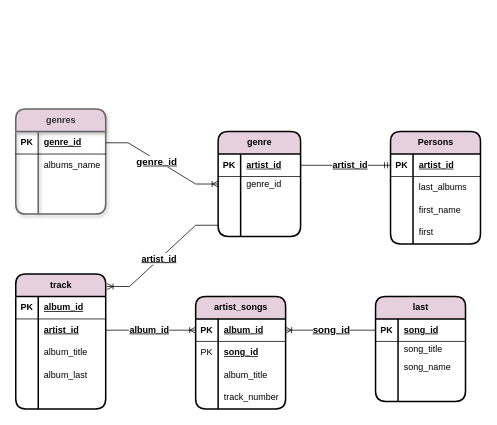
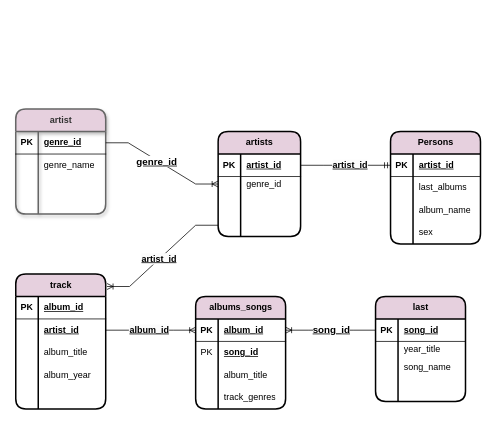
(61, 120) -> (61, 120)
(260, 143) -> (260, 143)
(70, 165) -> (69, 165)
(443, 210) -> (443, 210)
(430, 233) -> (426, 233)
(241, 308) -> (241, 308)
(427, 349) -> (427, 349)
(67, 375) -> (68, 375)
(254, 398) -> (254, 398)
